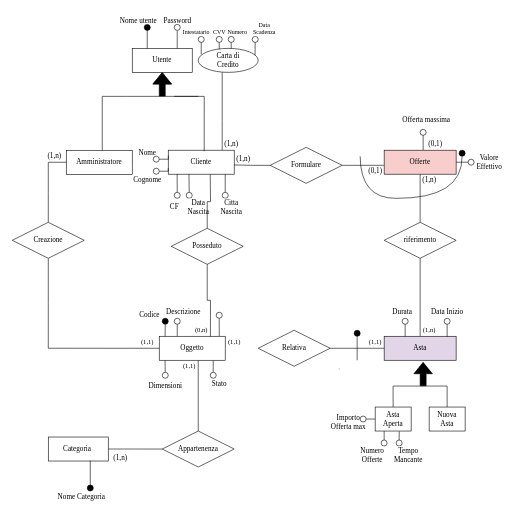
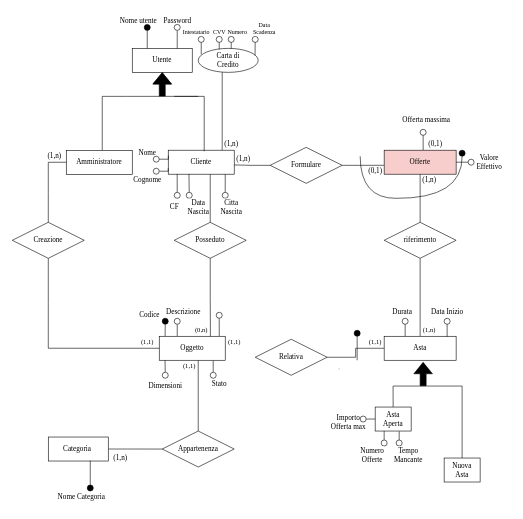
(207, 246) -> (210, 240)
(294, 348) -> (291, 357)
(420, 348) -> (420, 348)
(447, 419) -> (462, 470)
